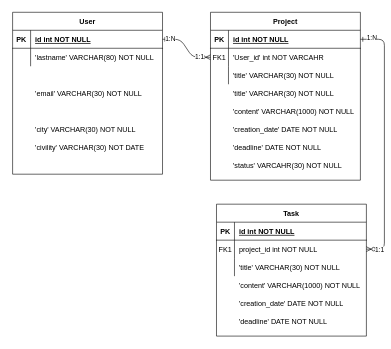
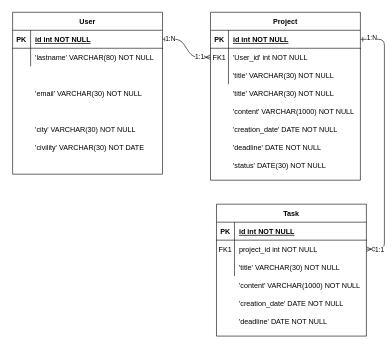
(277, 58) -> (271, 58)
(287, 166) -> (281, 166)
